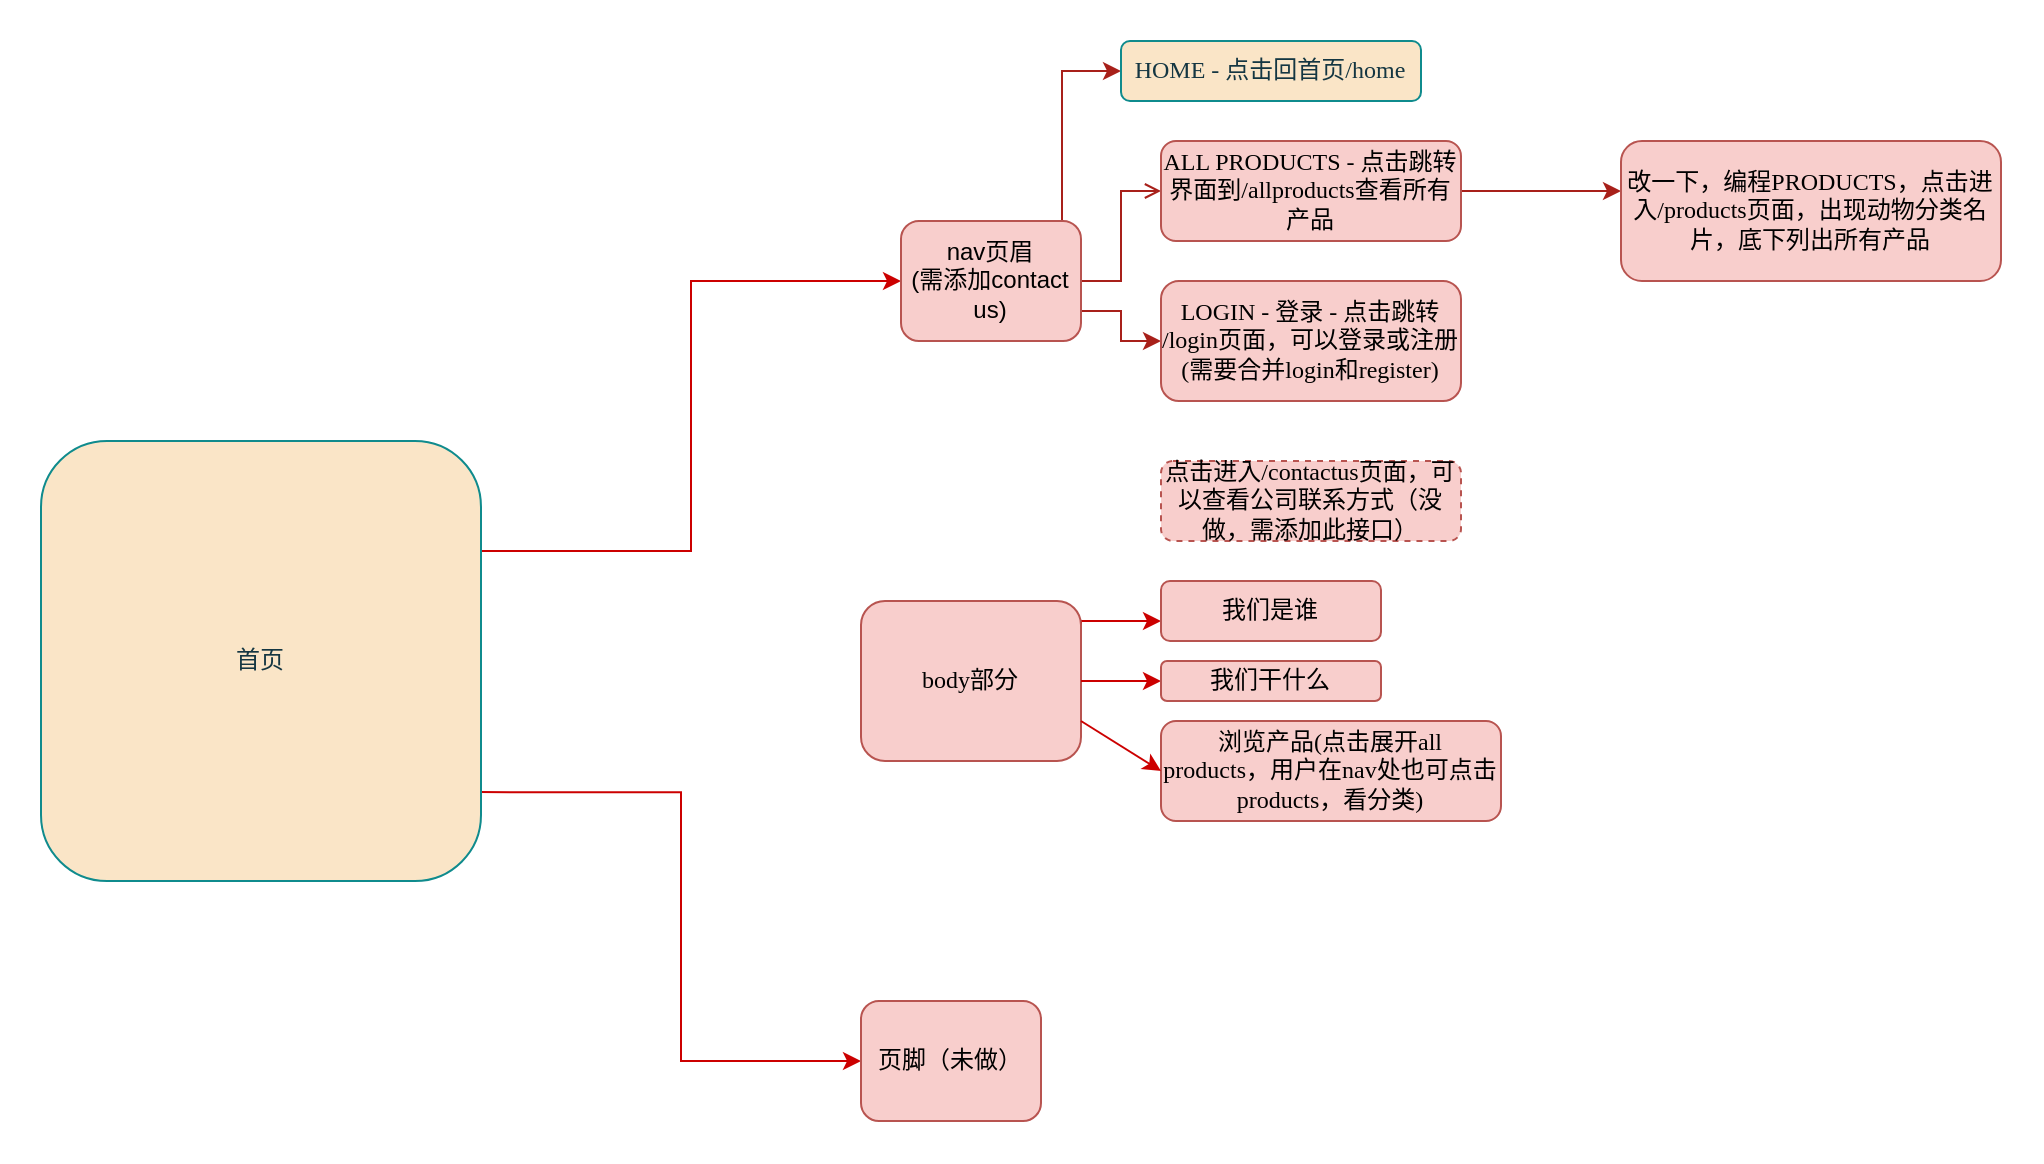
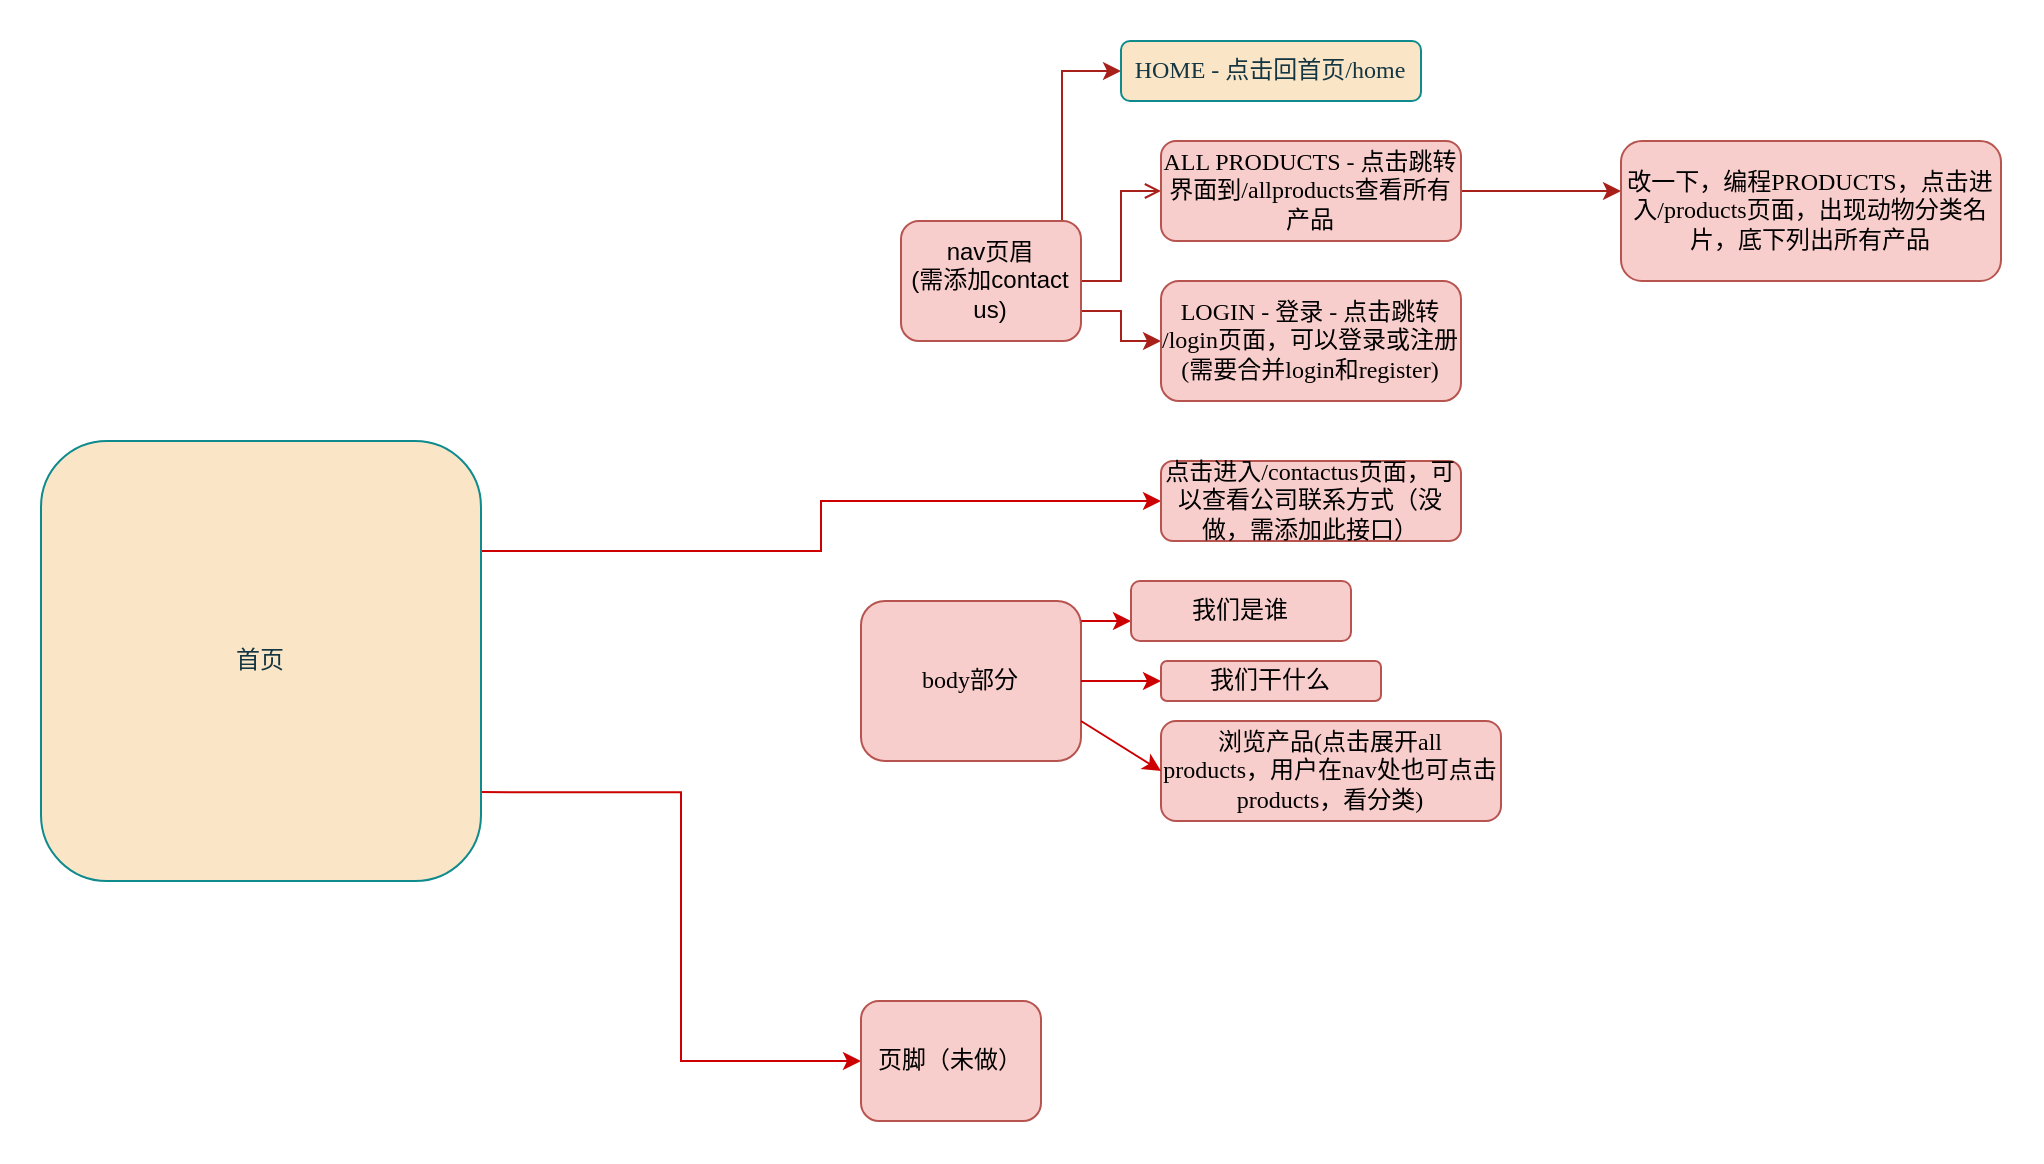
(691, 319) -> (893, 501)
(1311, 501) -> (1311, 501)
(1271, 611) -> (1241, 611)
